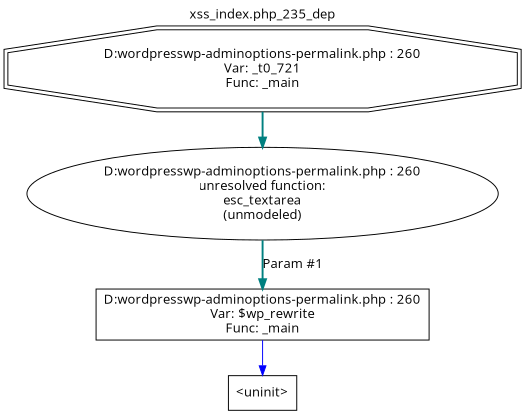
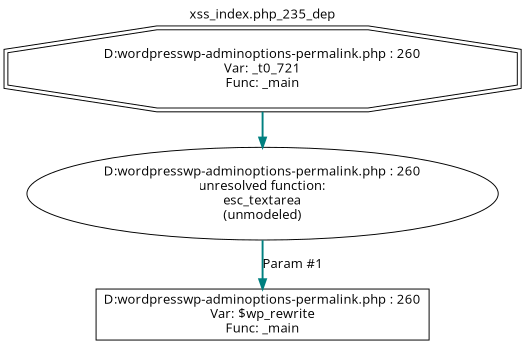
(263, 393) -> none
